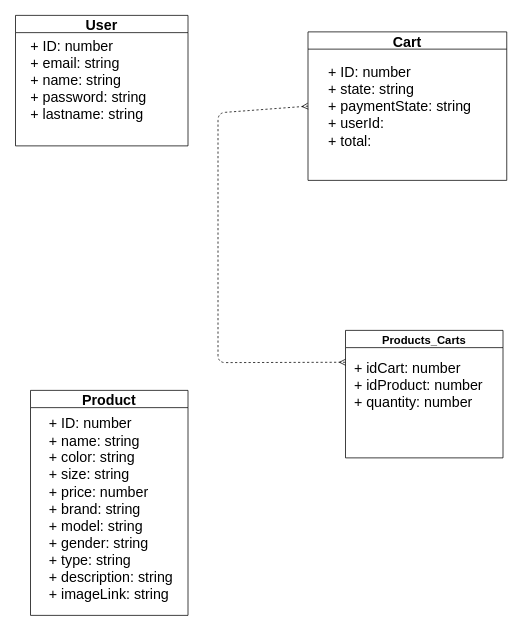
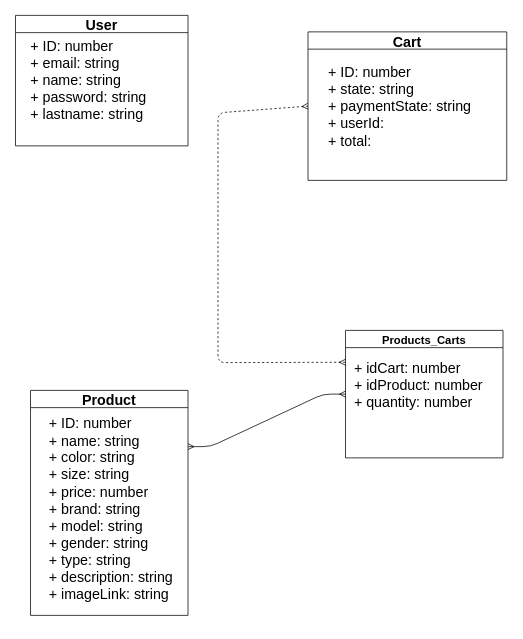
none -> (266, 421)
